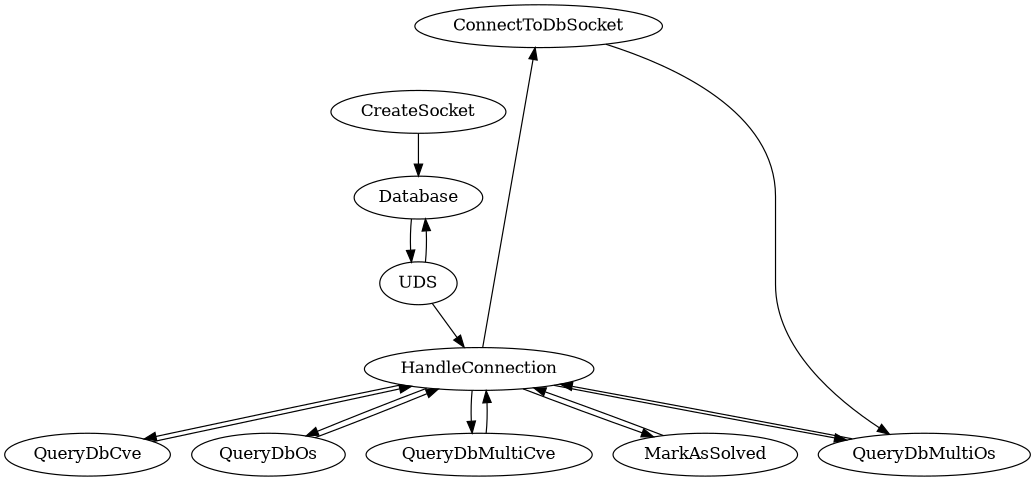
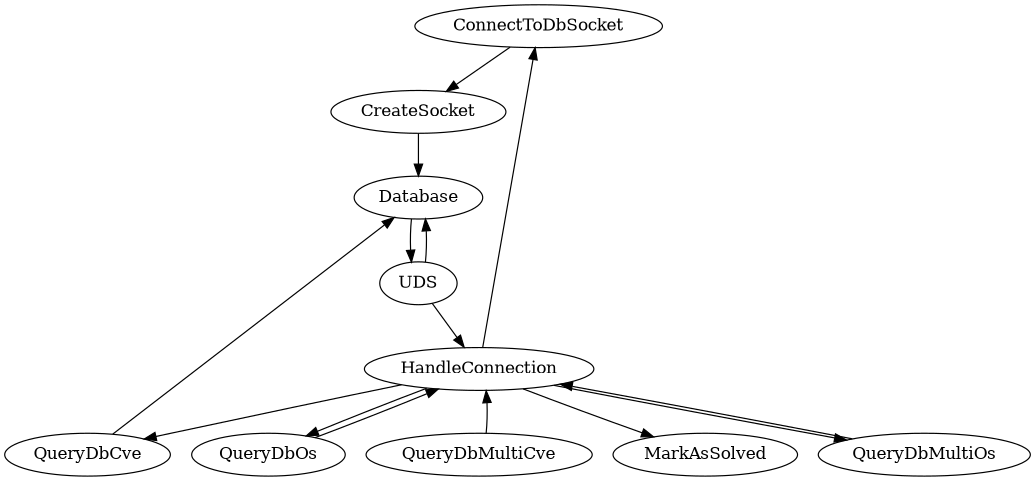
(776, 211) -> (483, 66)
(471, 406) -> none
(604, 413) -> none
(276, 415) -> (249, 329)
